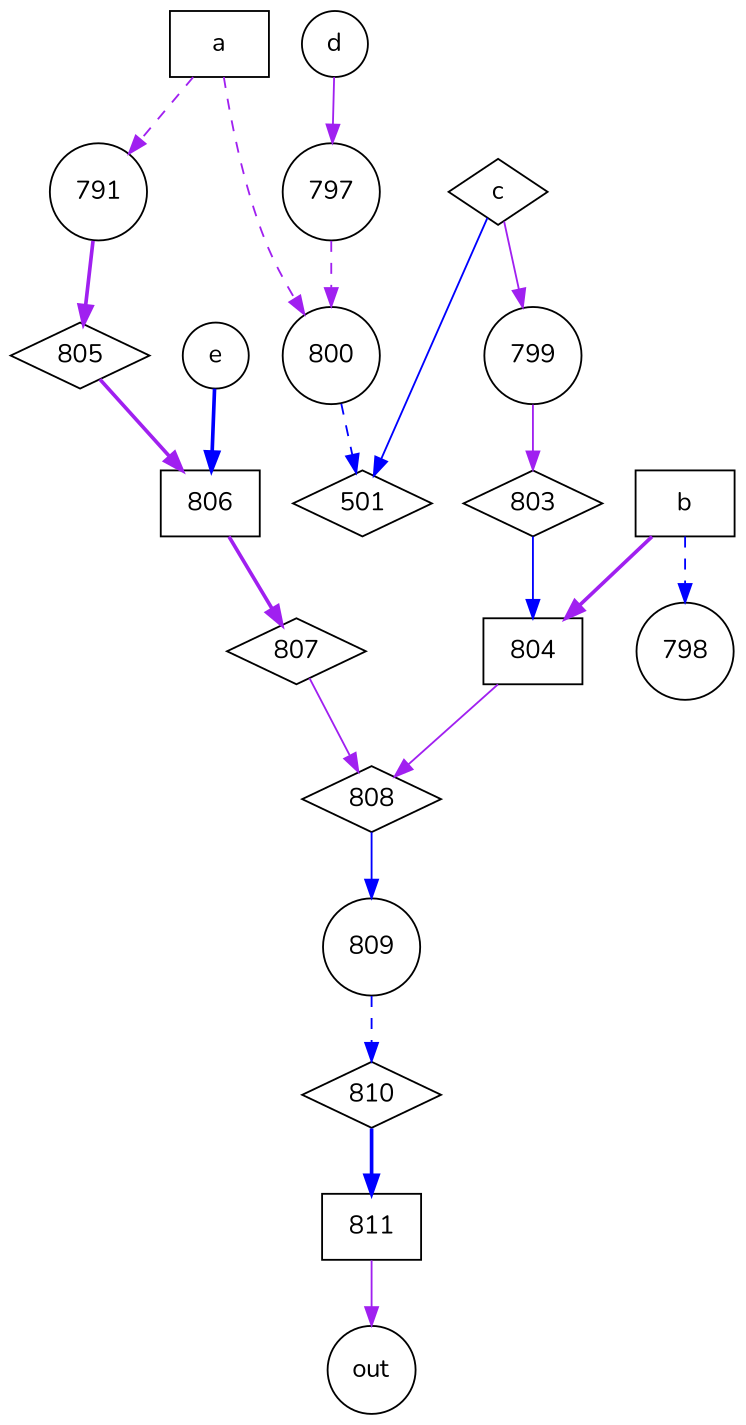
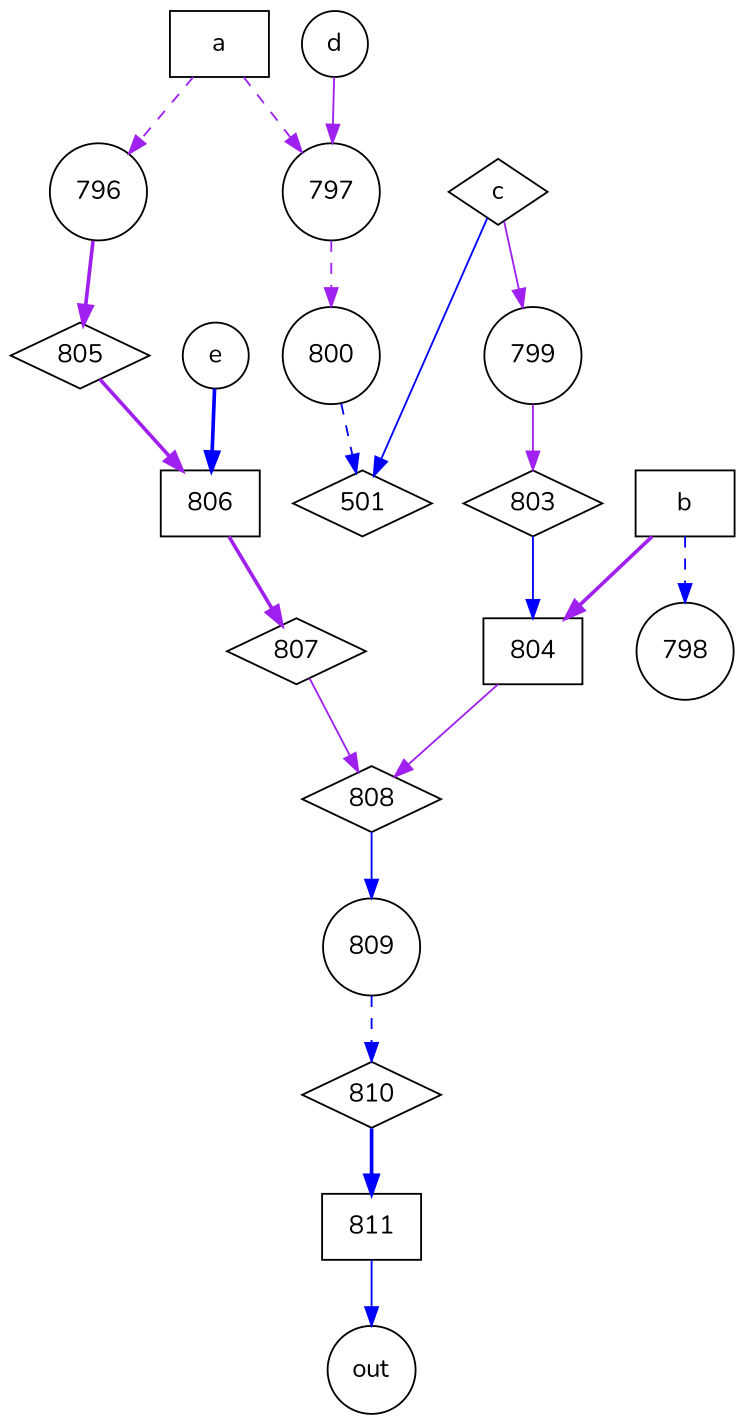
(249, 191) -> (267, 107)
(98, 192) -> (98, 192)
(372, 1284) -> (372, 1284)
